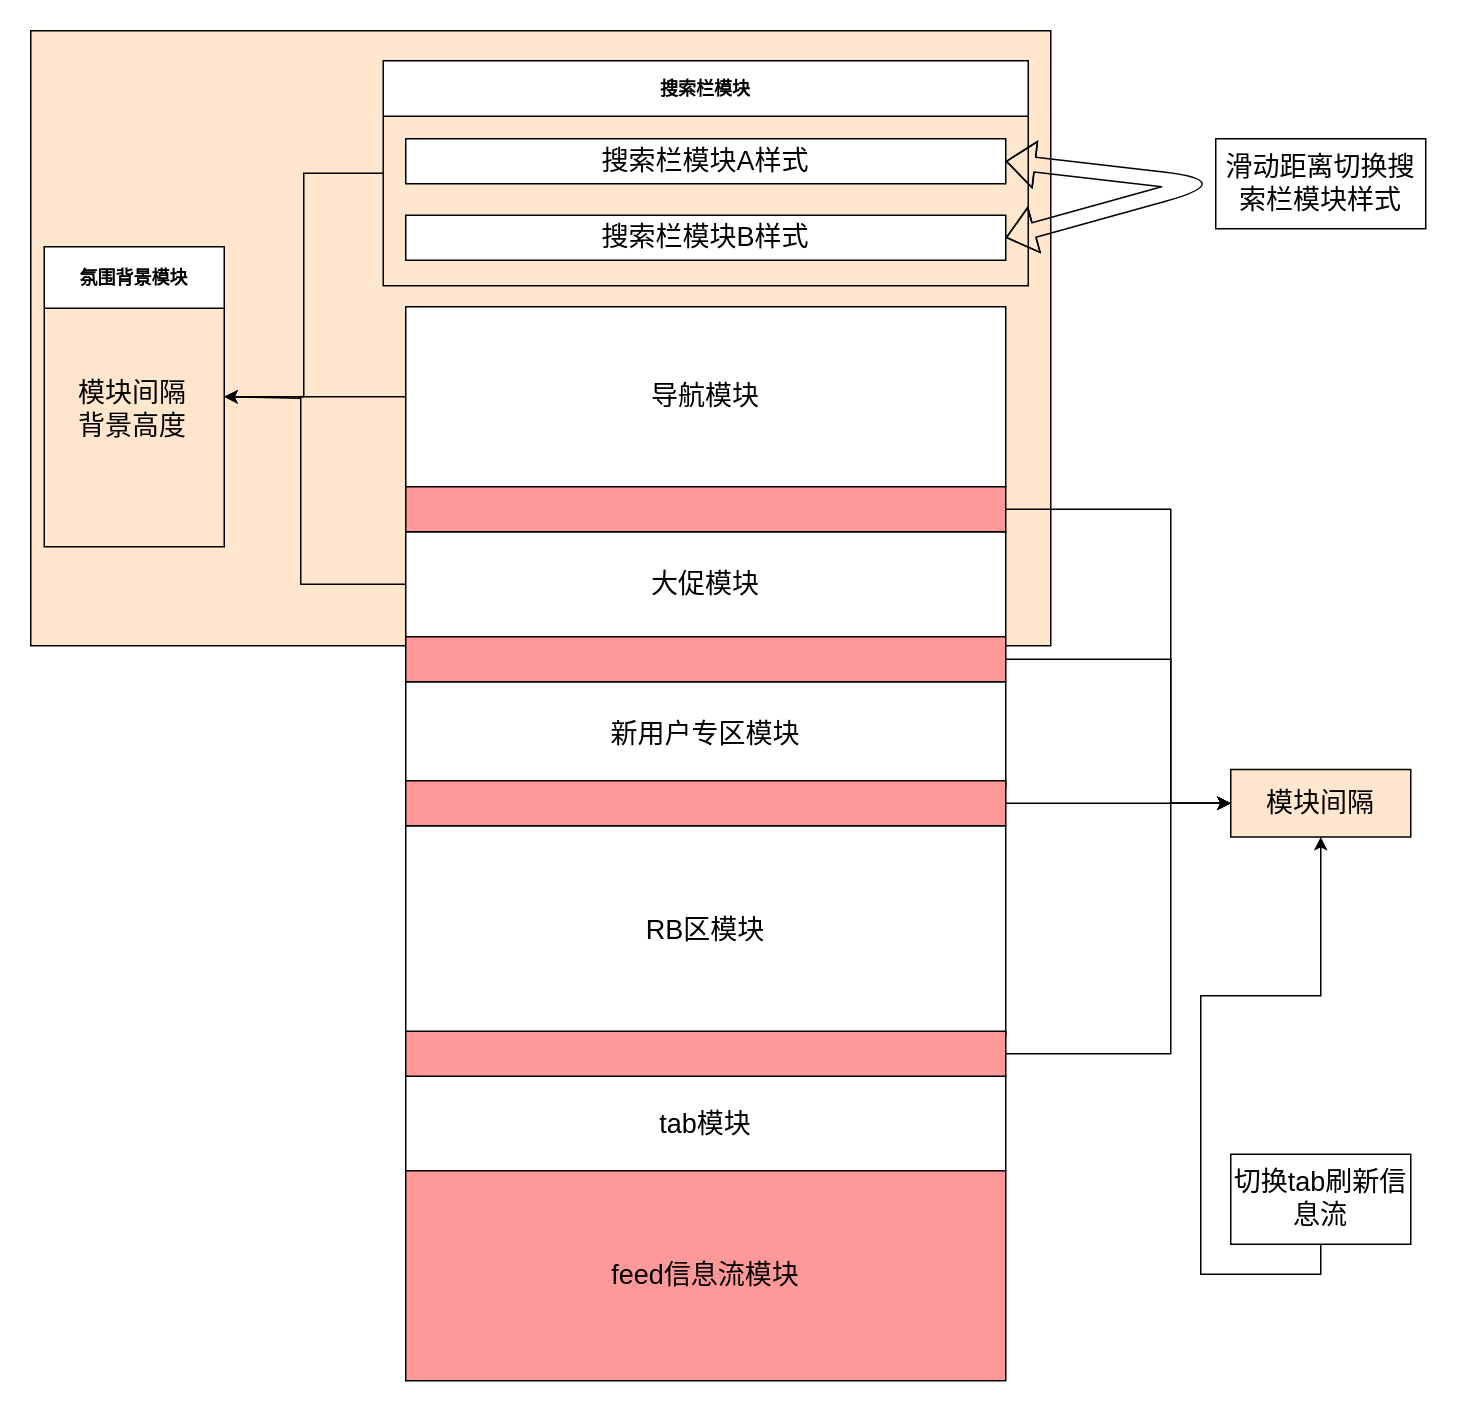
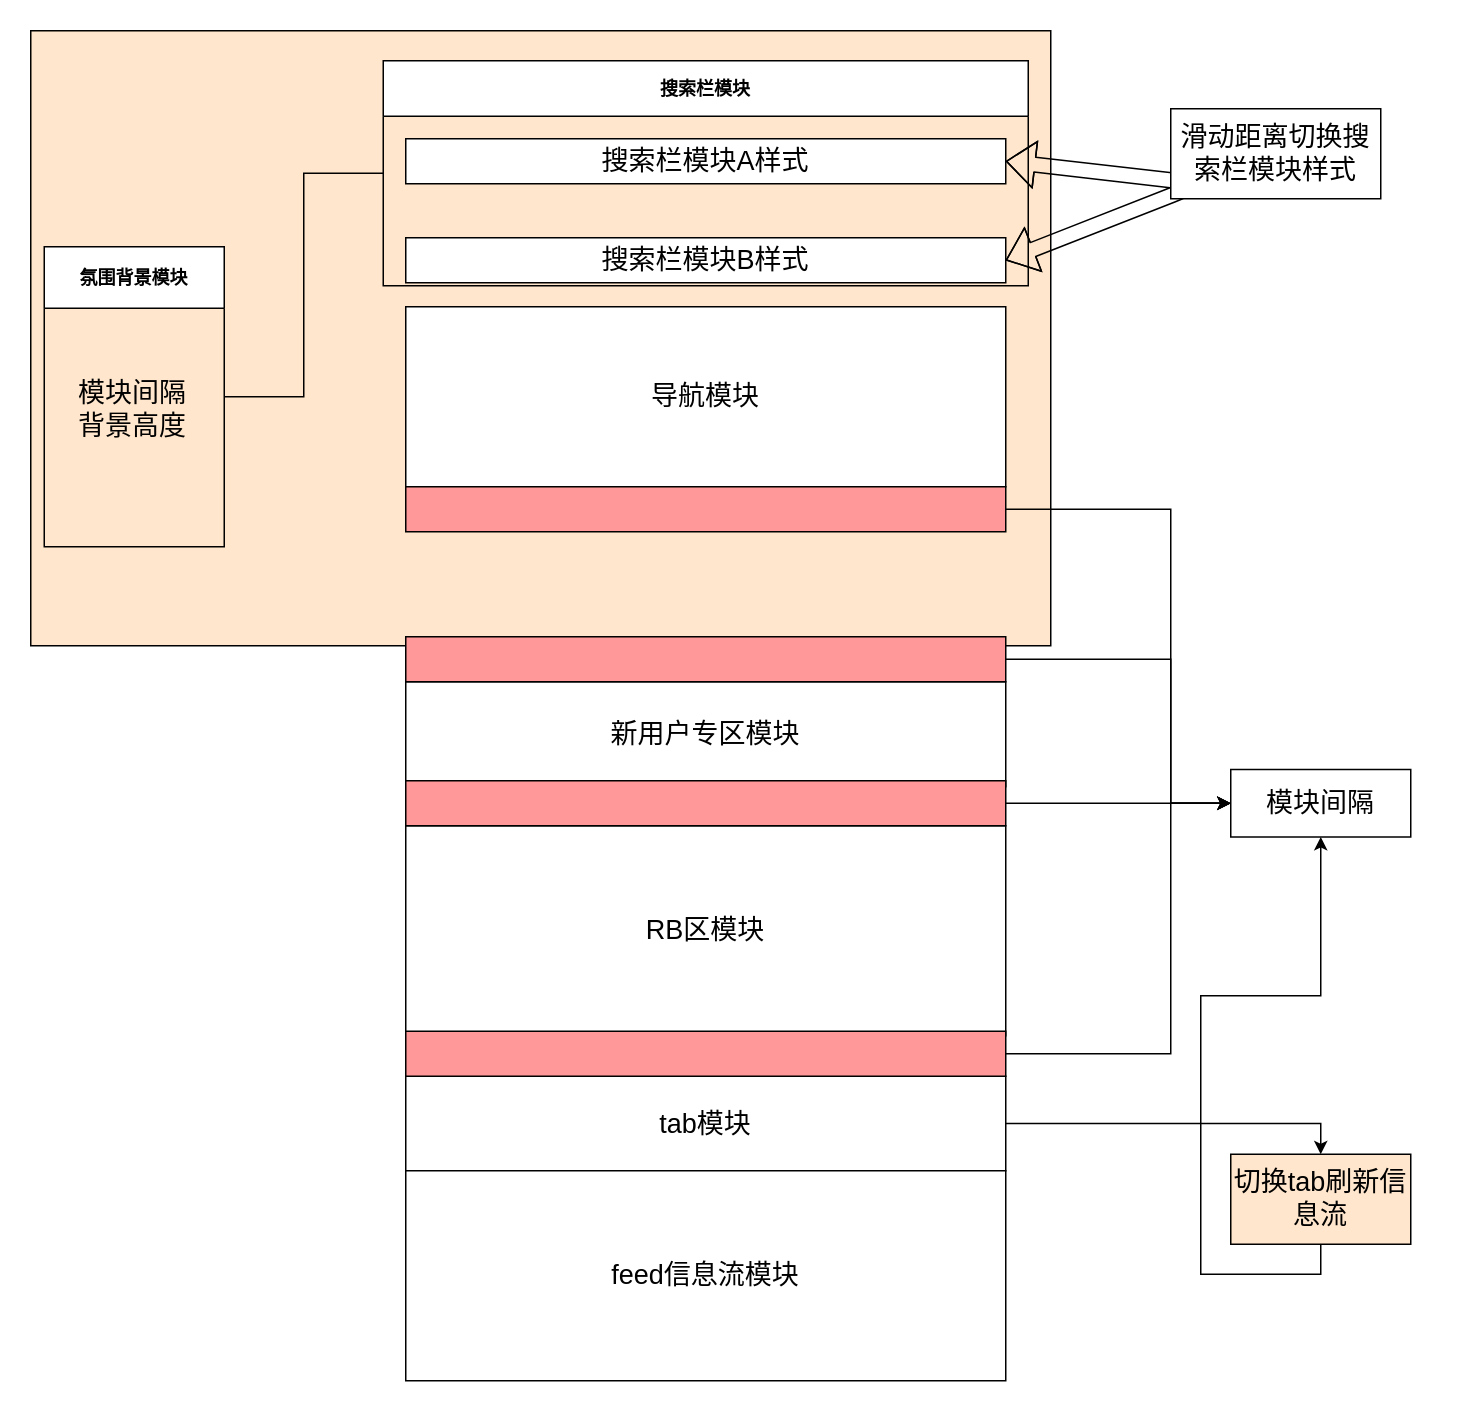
(1321, 184) -> (1276, 154)
(706, 238) -> (706, 260)
(355, 397) -> none
(301, 531) -> none
(706, 584) -> none
(1321, 803) -> (1321, 803)
none -> (1174, 1124)
(1321, 1199) -> (1321, 1199)
(706, 1276) -> (706, 1276)
